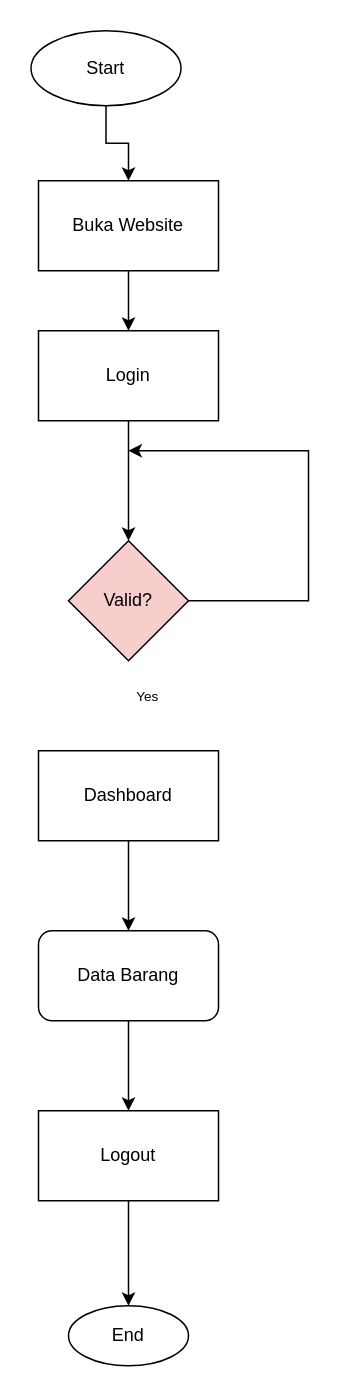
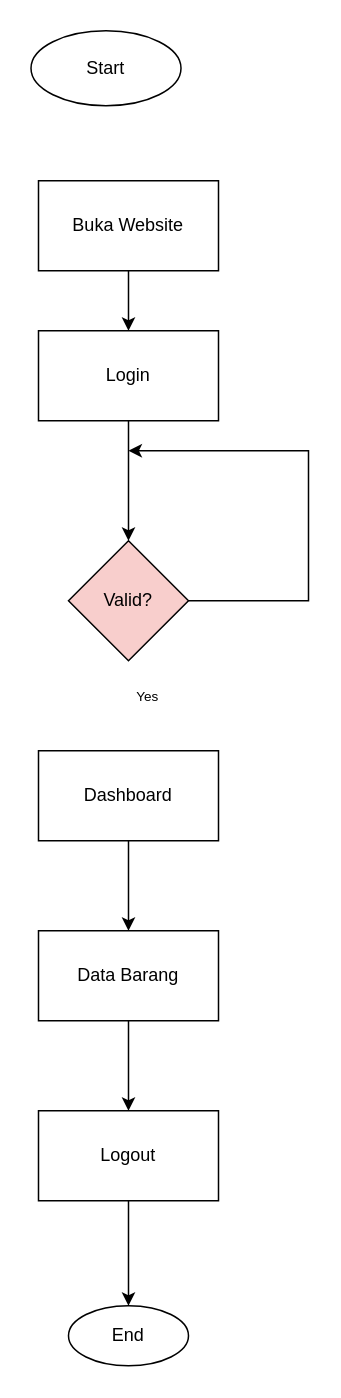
(112, 143) -> none
(128, 976) -> (128, 976)
